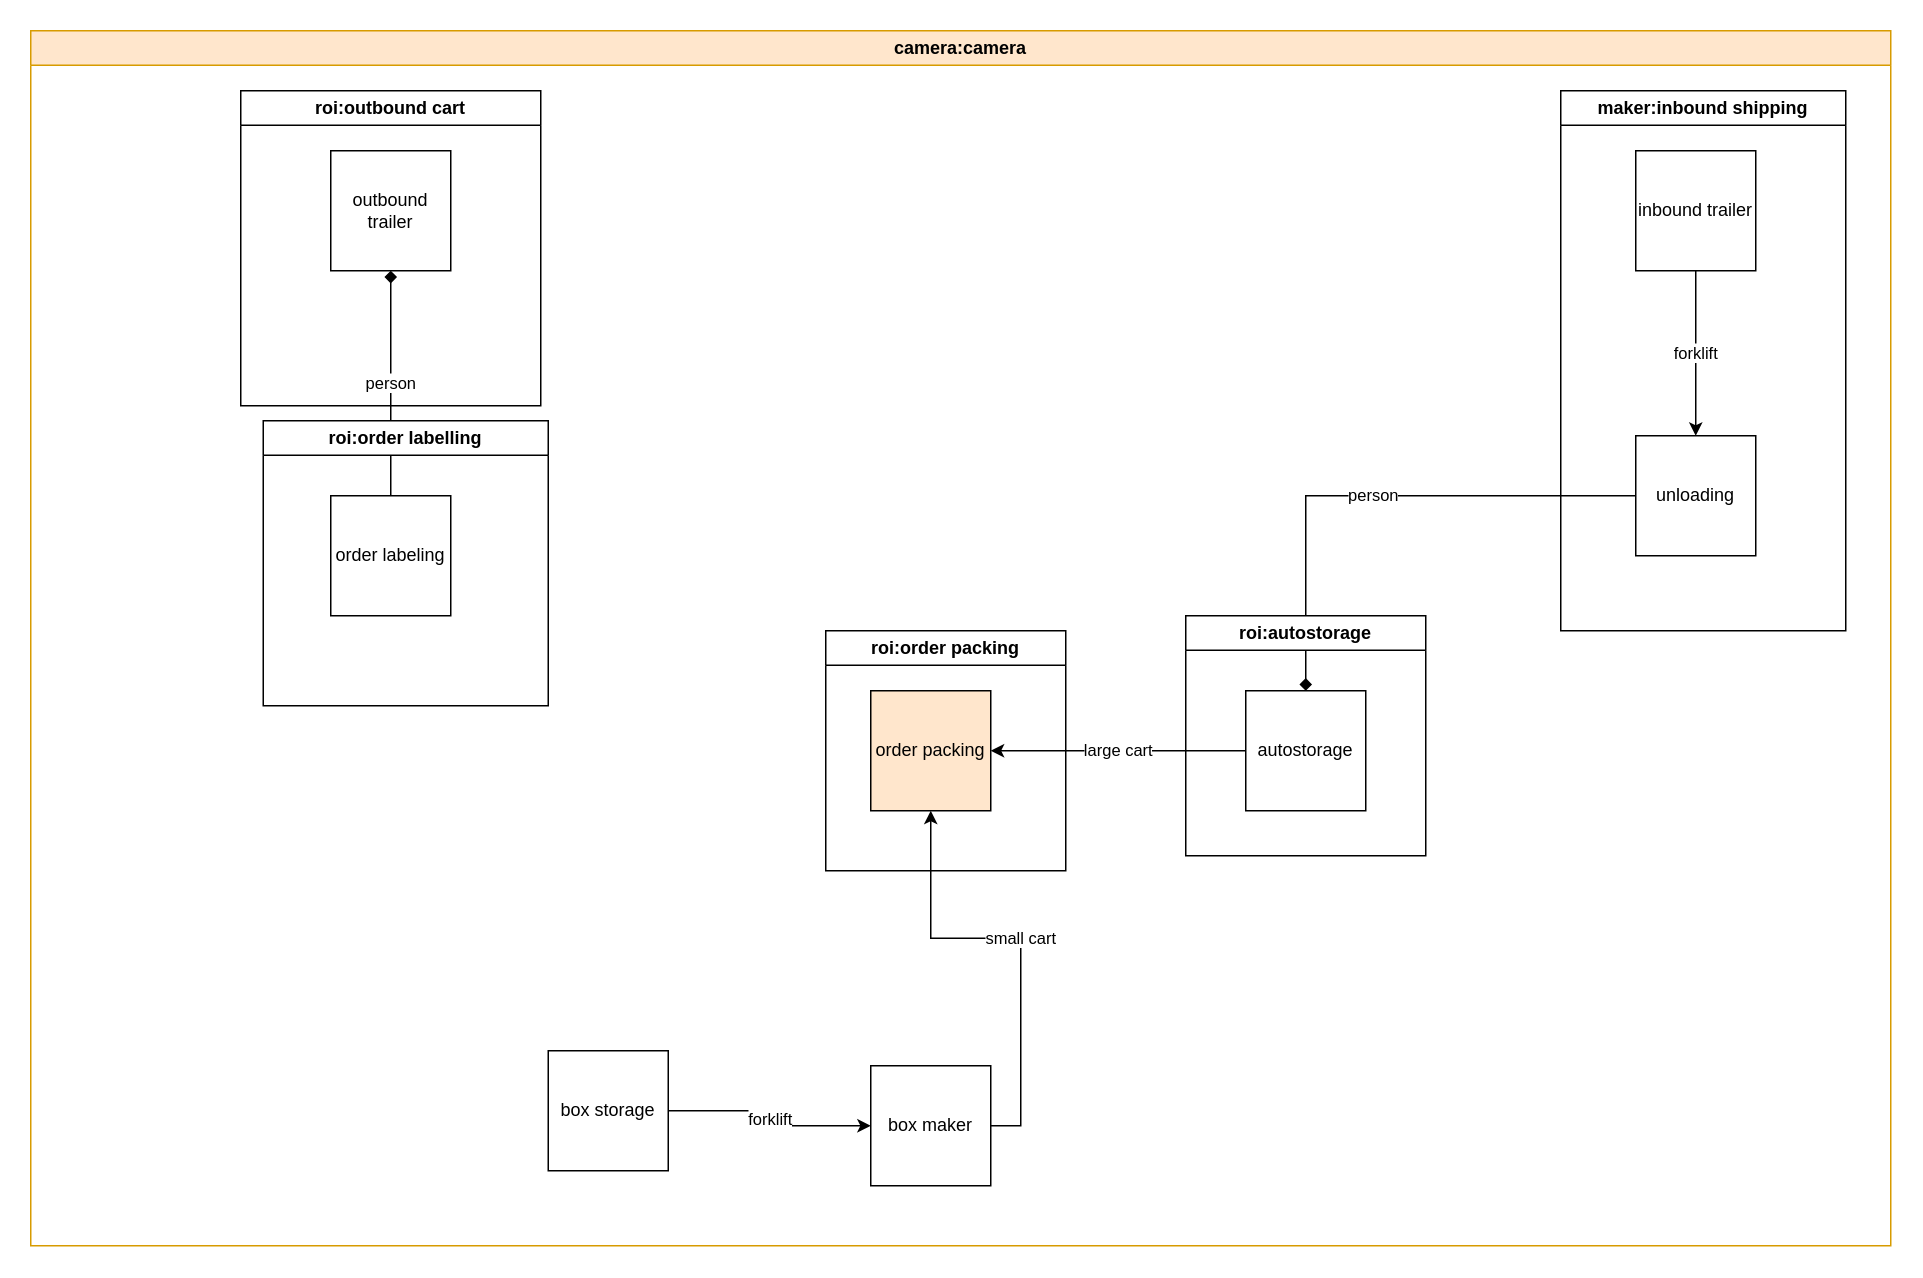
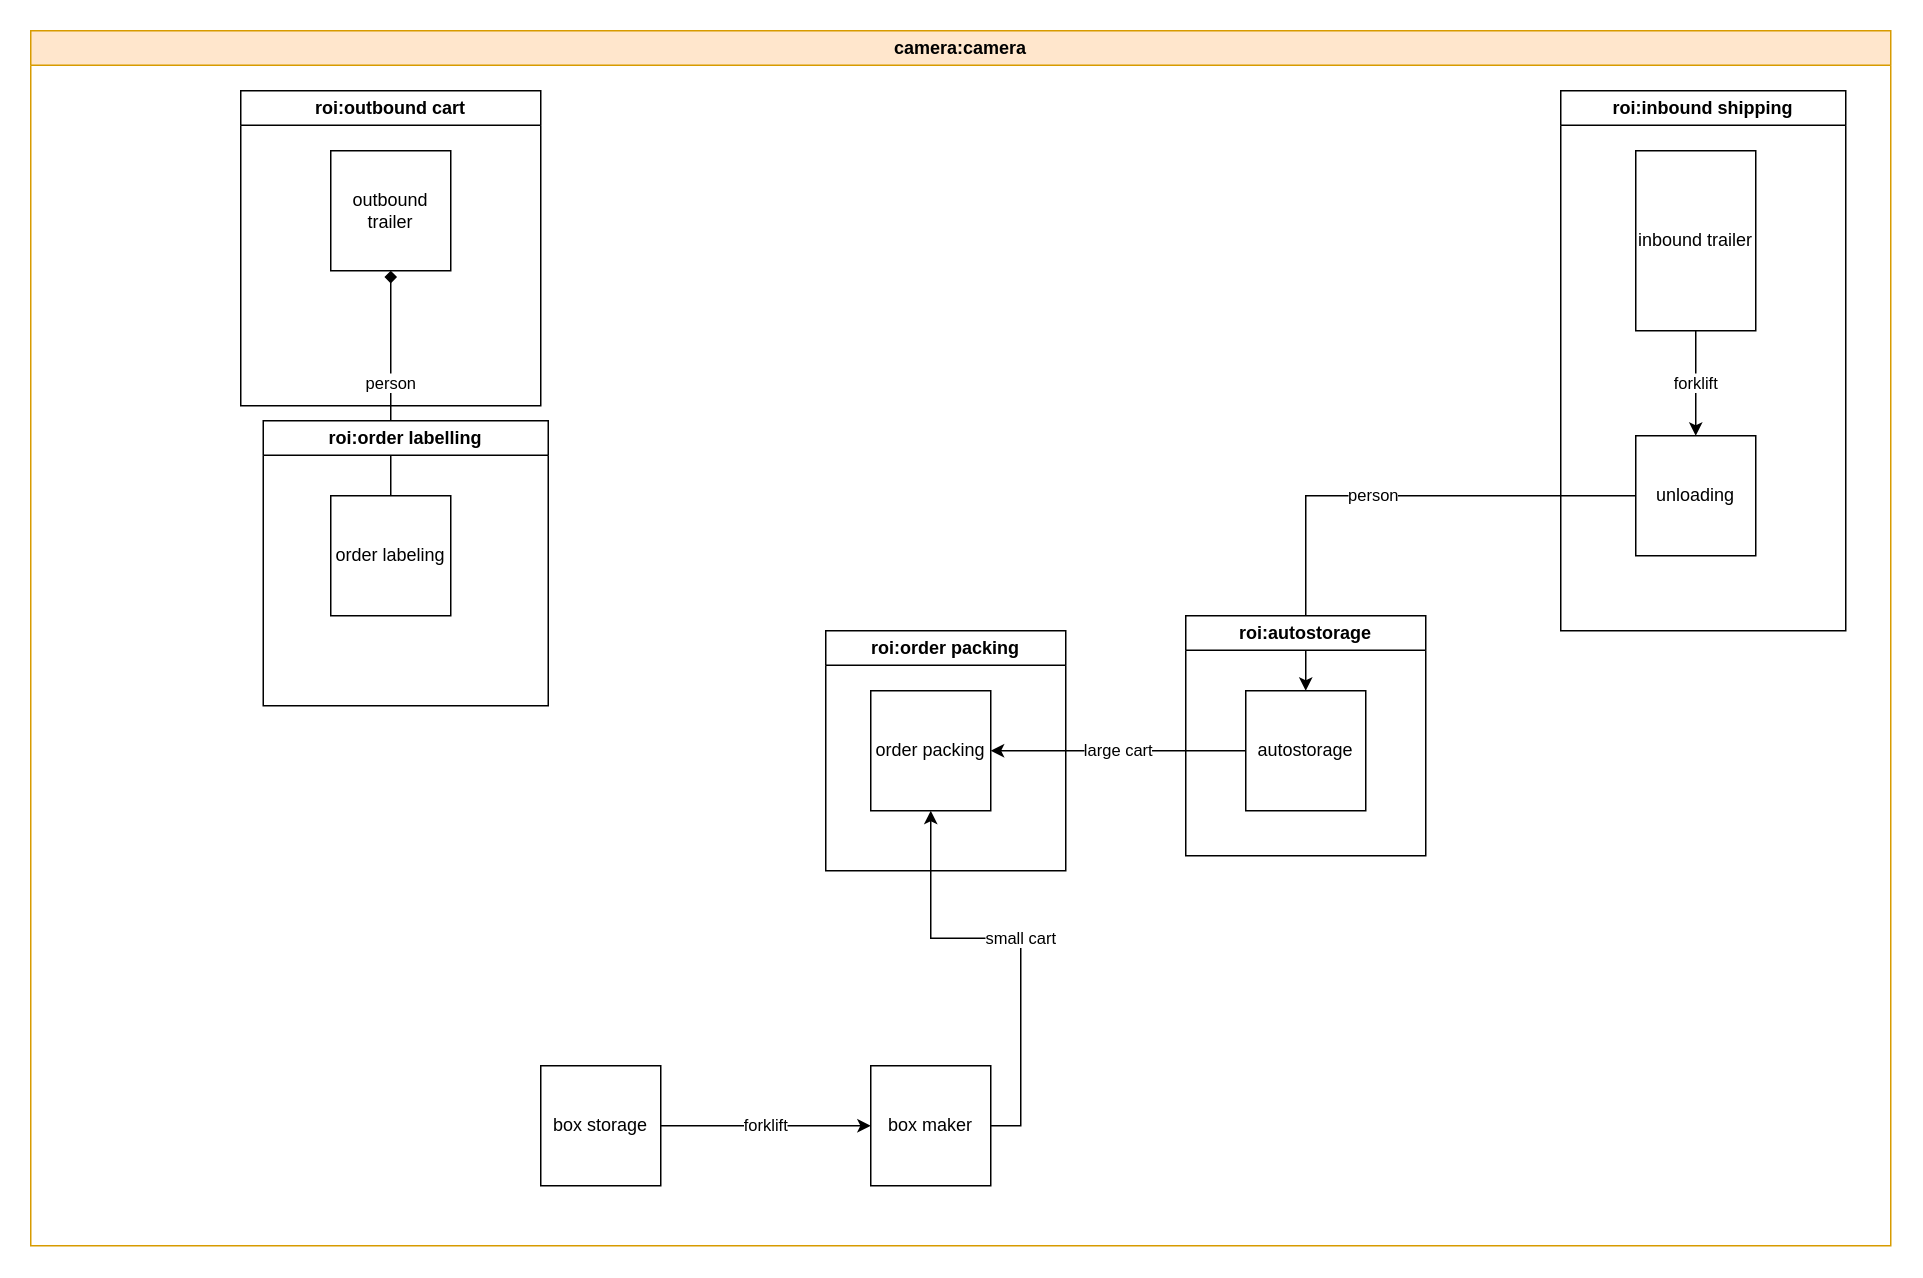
(1703, 109) -> (1703, 109)
(1696, 211) -> (1696, 241)
(1306, 678) -> (1306, 679)
(931, 751) -> (931, 751)
(608, 1111) -> (601, 1126)
